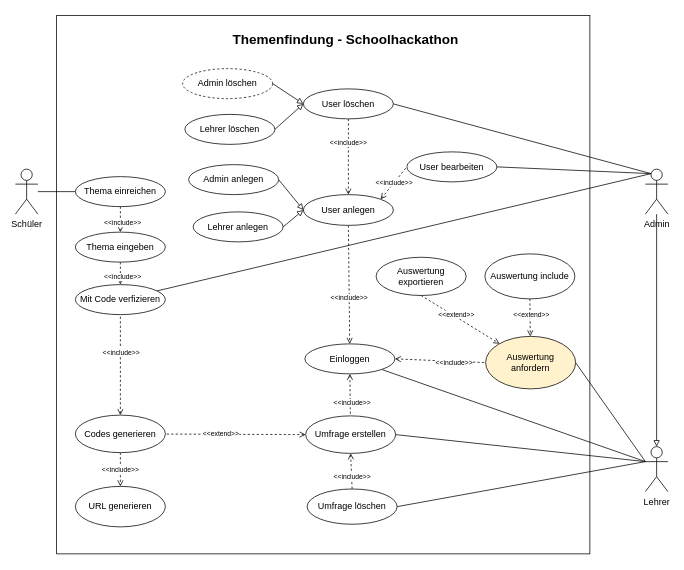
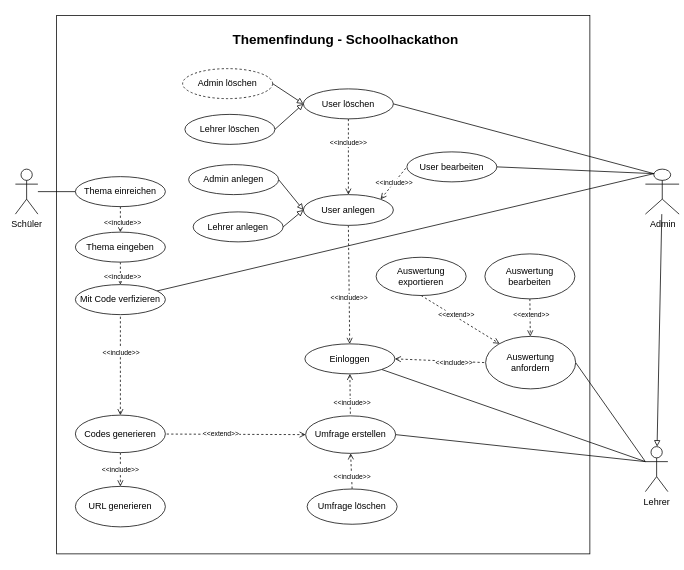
(657, 192) -> (662, 192)
(530, 276) -> (530, 276)
(531, 363) -> (531, 363)
(520, 484) -> none
